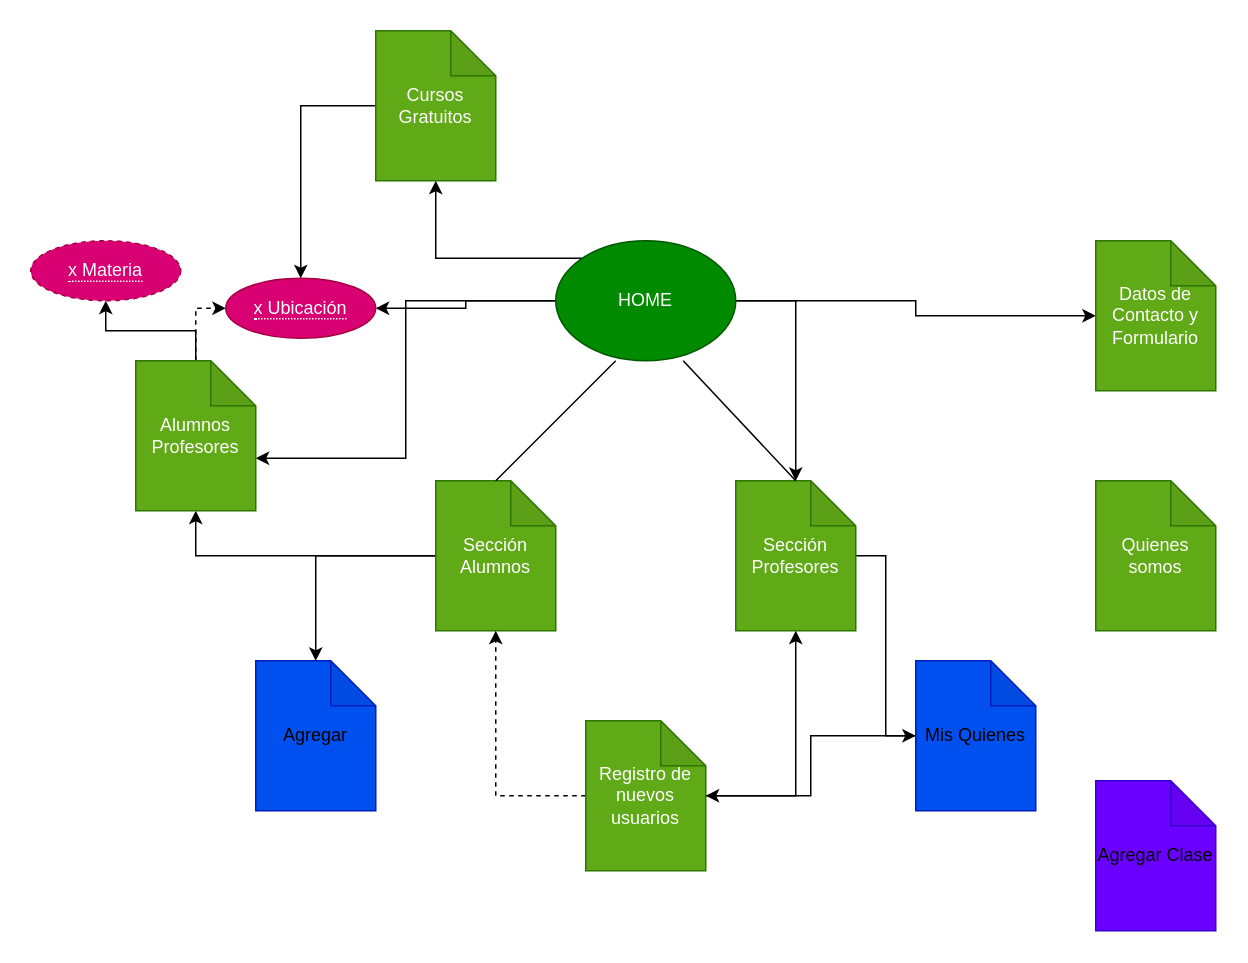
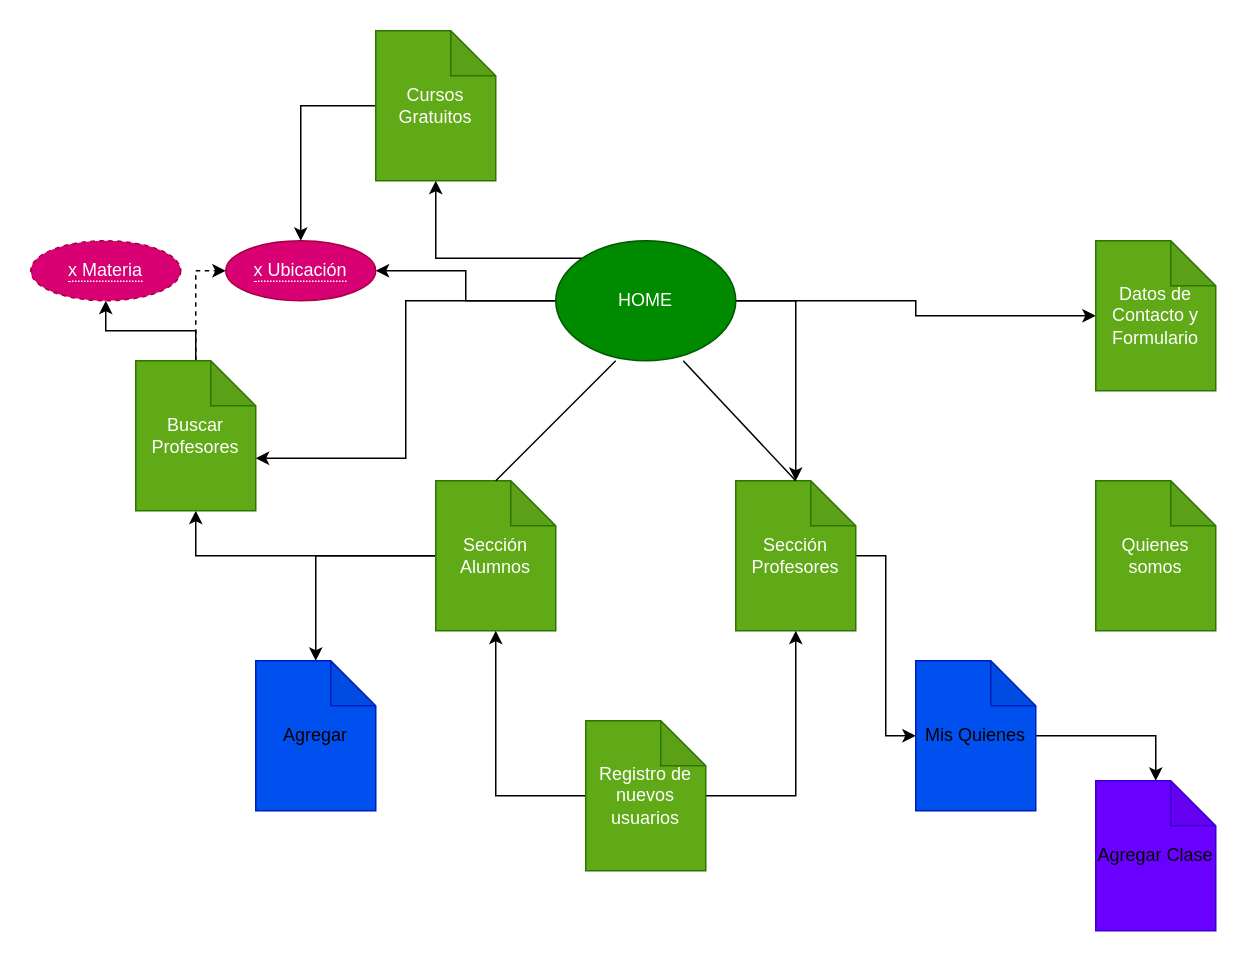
(301, 308) -> (301, 271)
(196, 436) -> (196, 436)
(811, 737) -> (1113, 736)
(496, 762) -> (496, 762)
